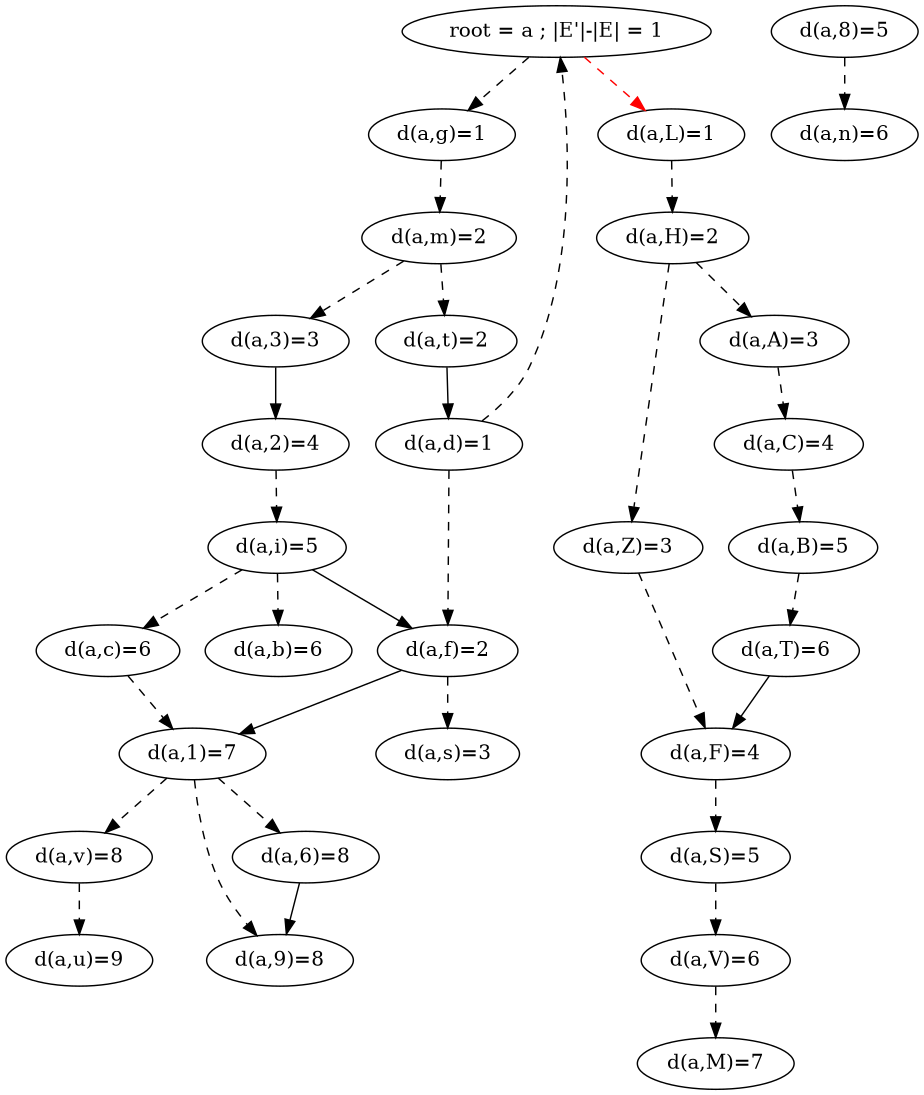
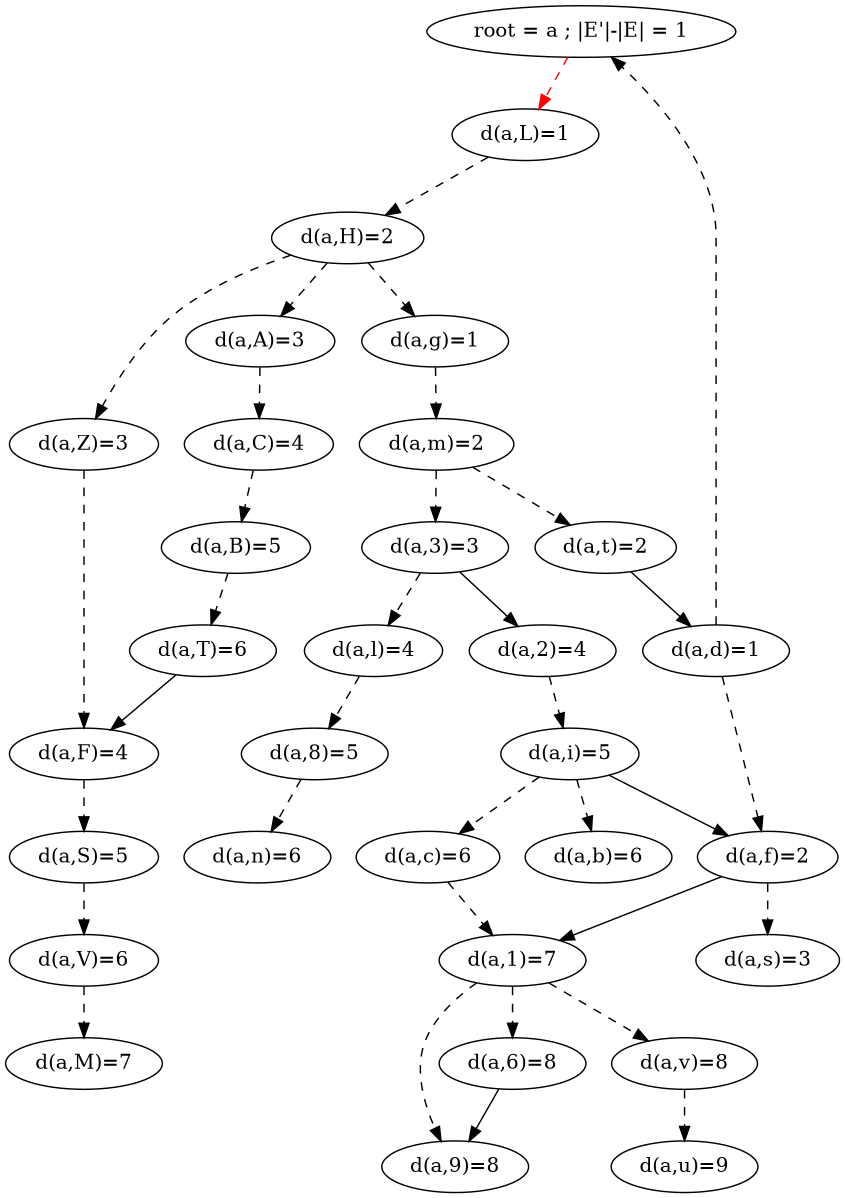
(504, 79) -> (387, 284)
none -> (374, 651)
